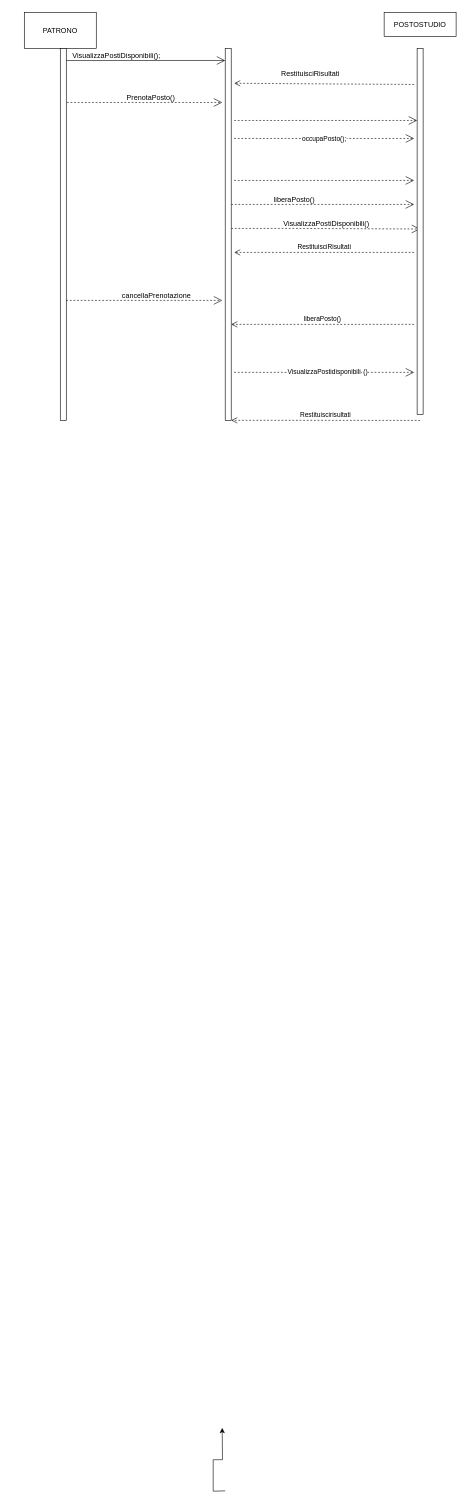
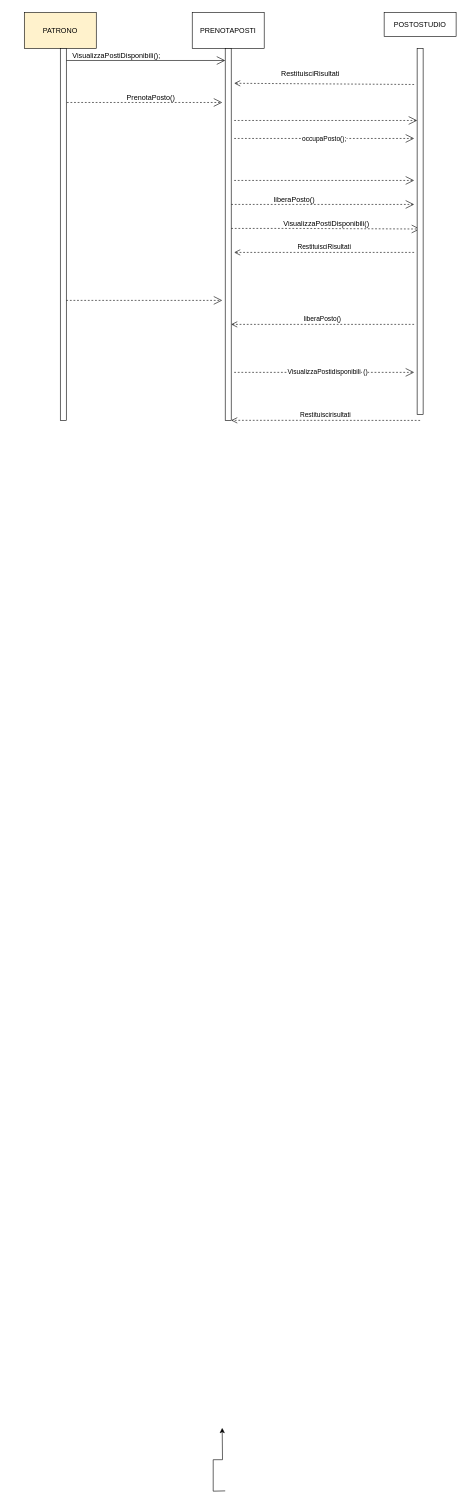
(60, 30) -> (60, 30)
none -> (228, 30)
(156, 296) -> none
